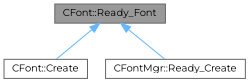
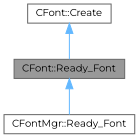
(74, 44) -> (69, 46)
(175, 69) -> (69, 124)
